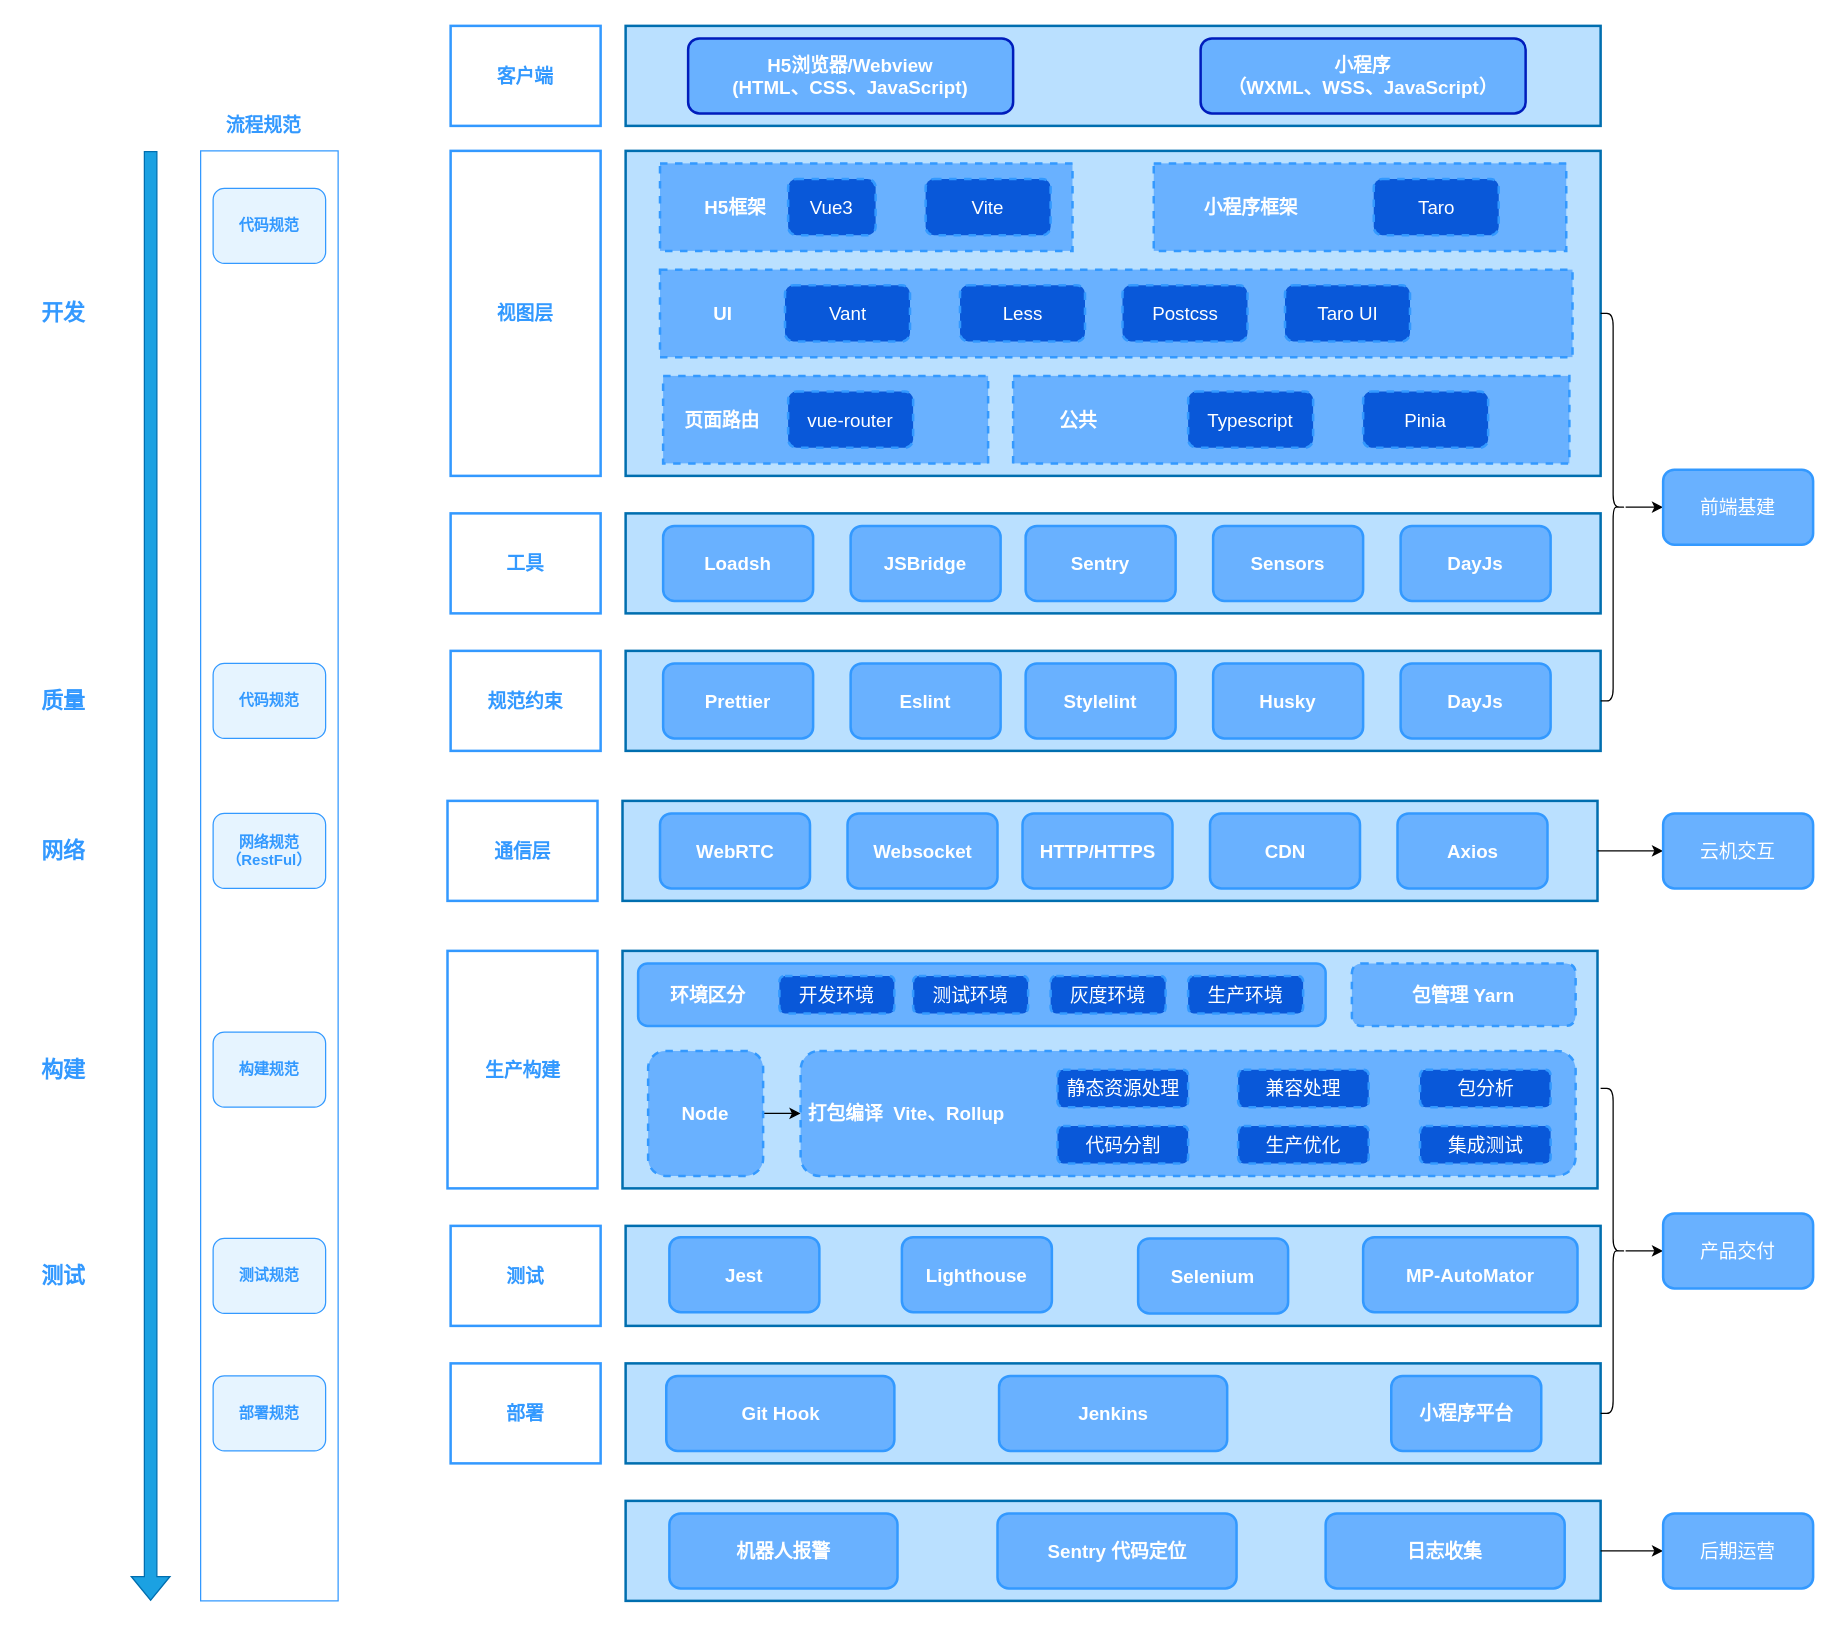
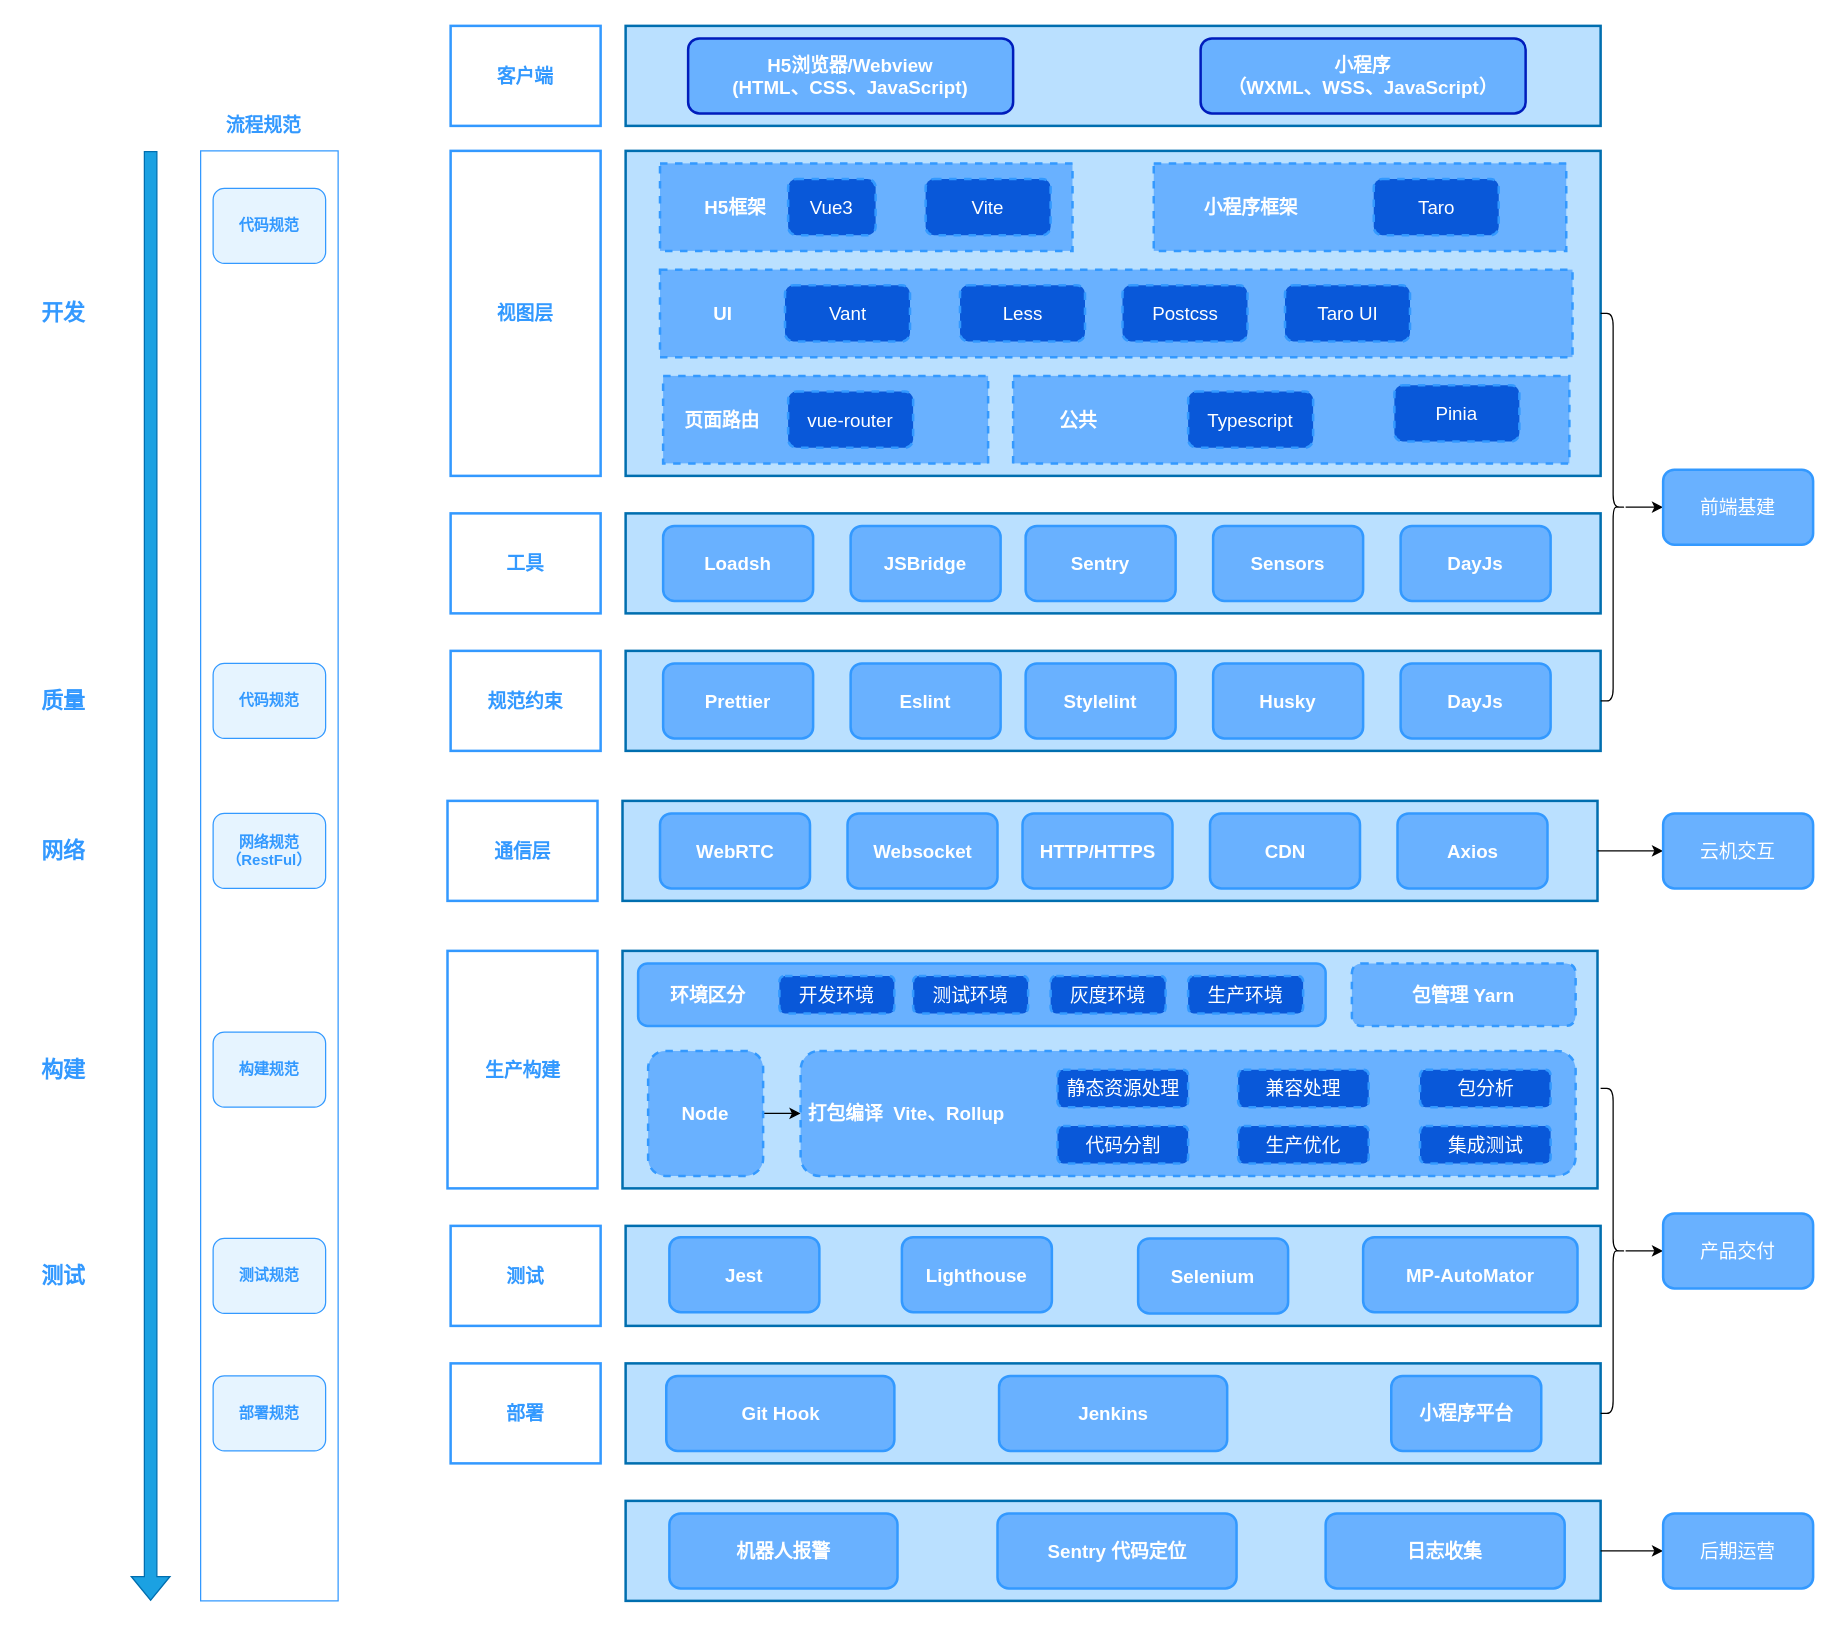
(1426, 419) -> (1457, 413)
